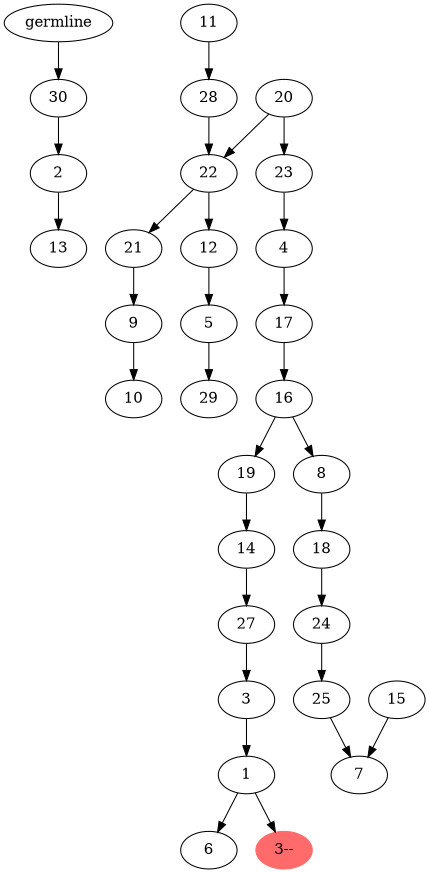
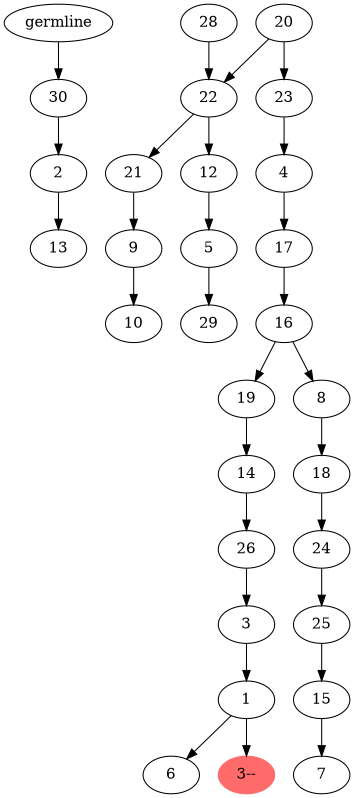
(209, 23) -> none
(246, 625) -> (246, 549)
(338, 733) -> (322, 657)
